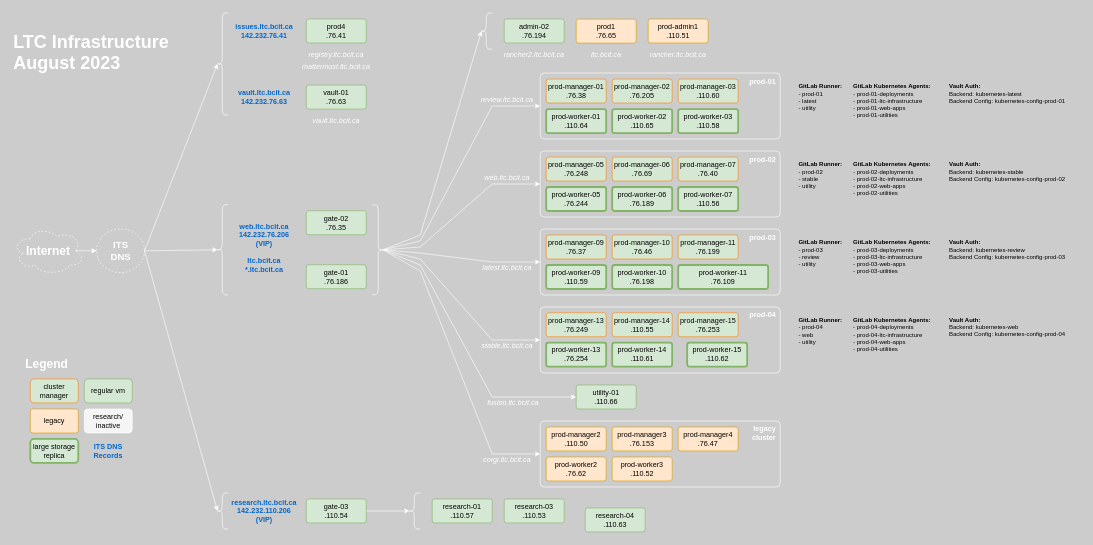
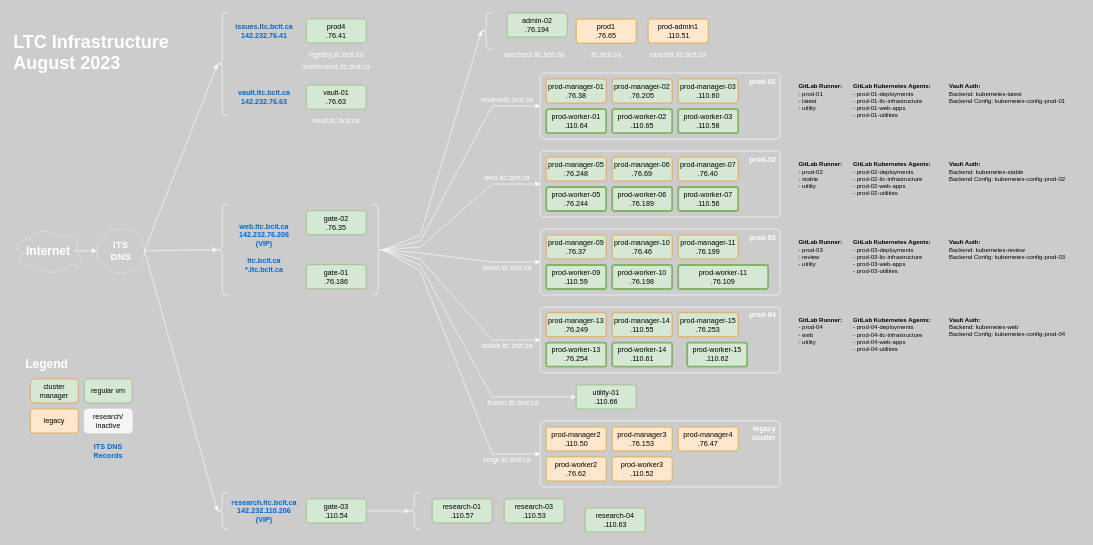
(534, 31) -> (537, 25)
(54, 451) -> none
